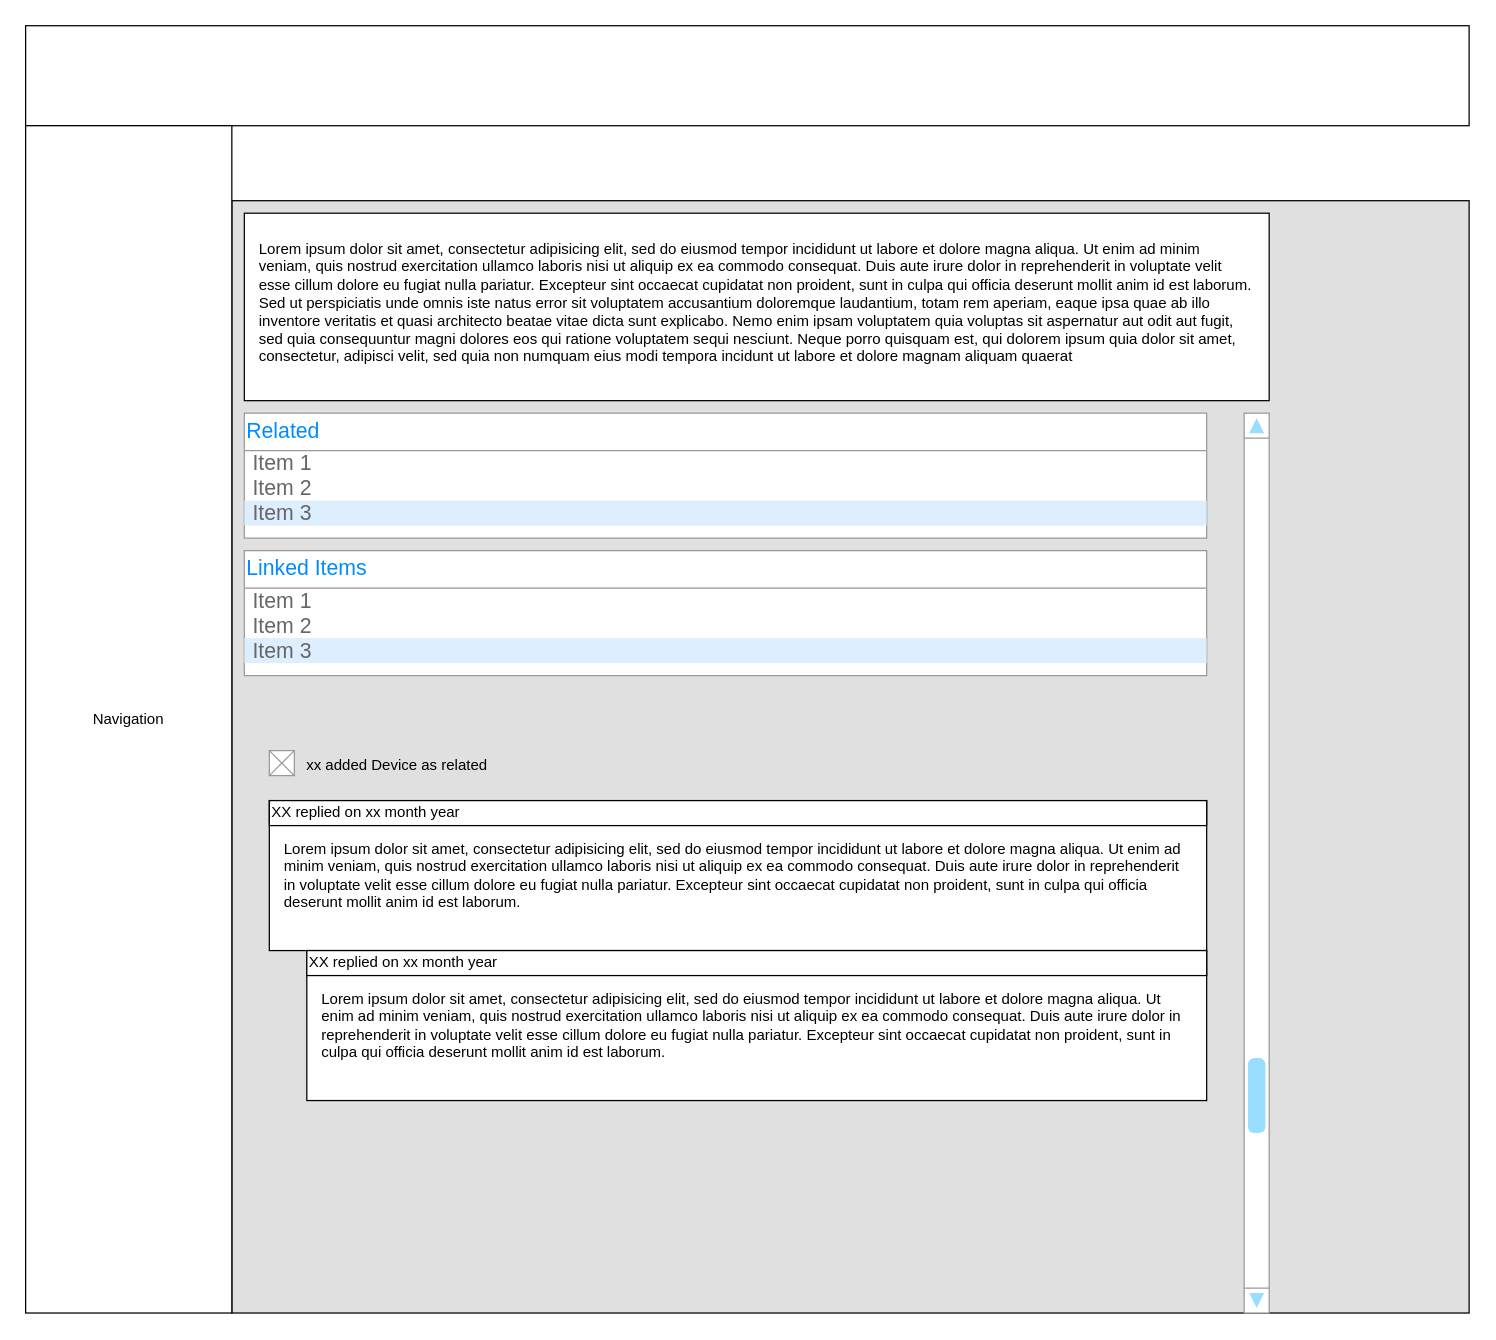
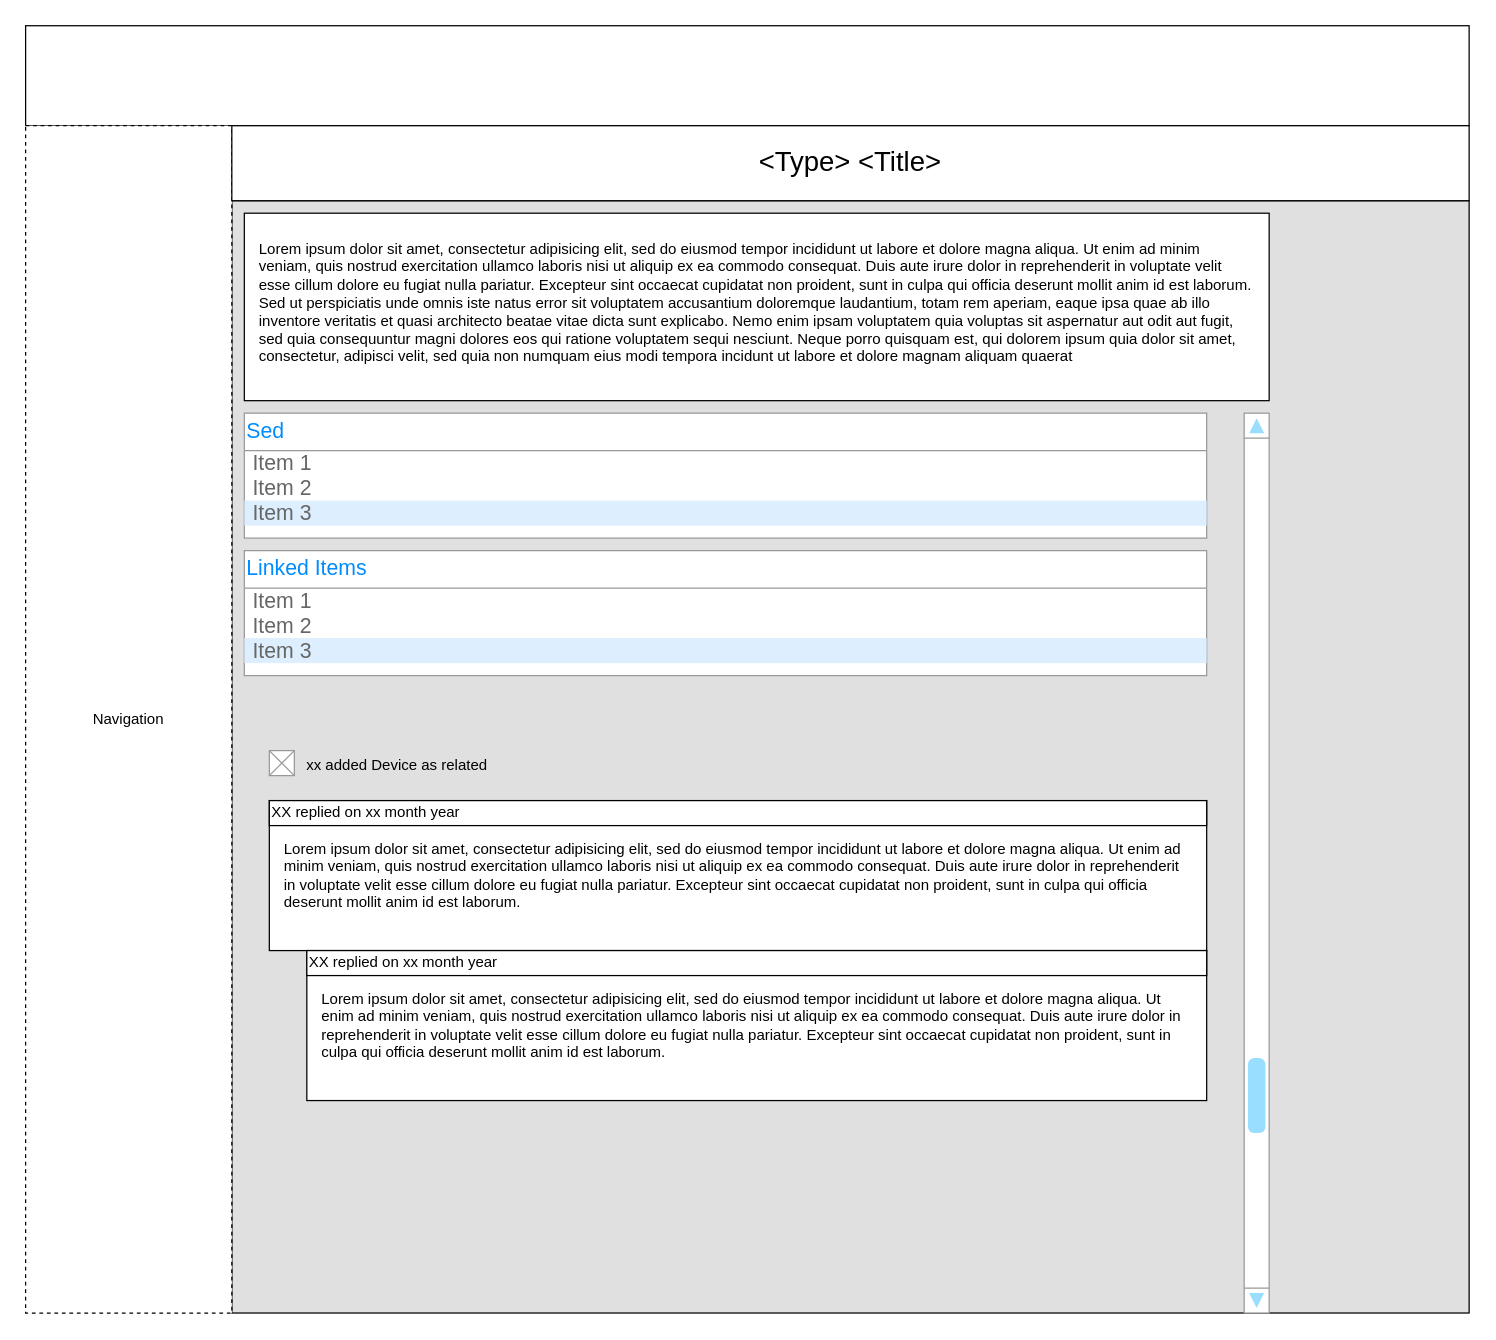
none -> (851, 163)
(286, 432) -> (265, 432)
(129, 719) -> (129, 719)
